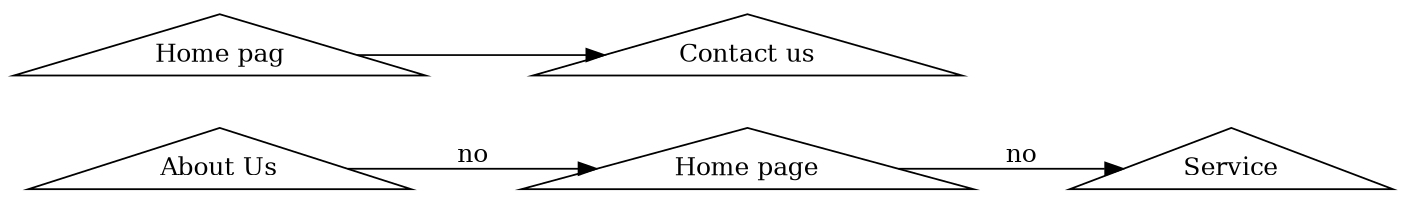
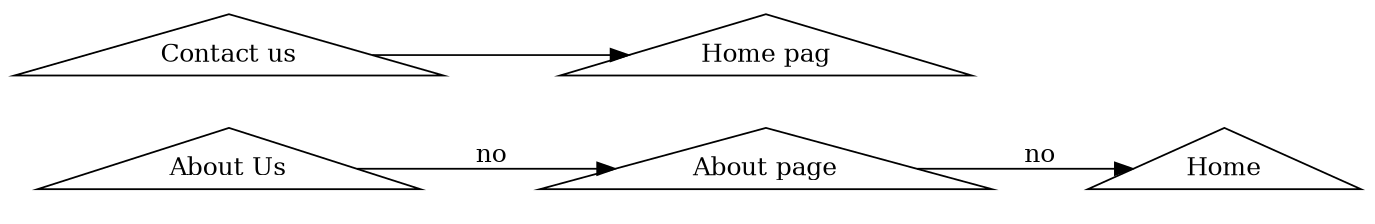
(472, 55) -> (491, 55)
(747, 169) -> (766, 169)
(1231, 169) -> (1224, 169)
